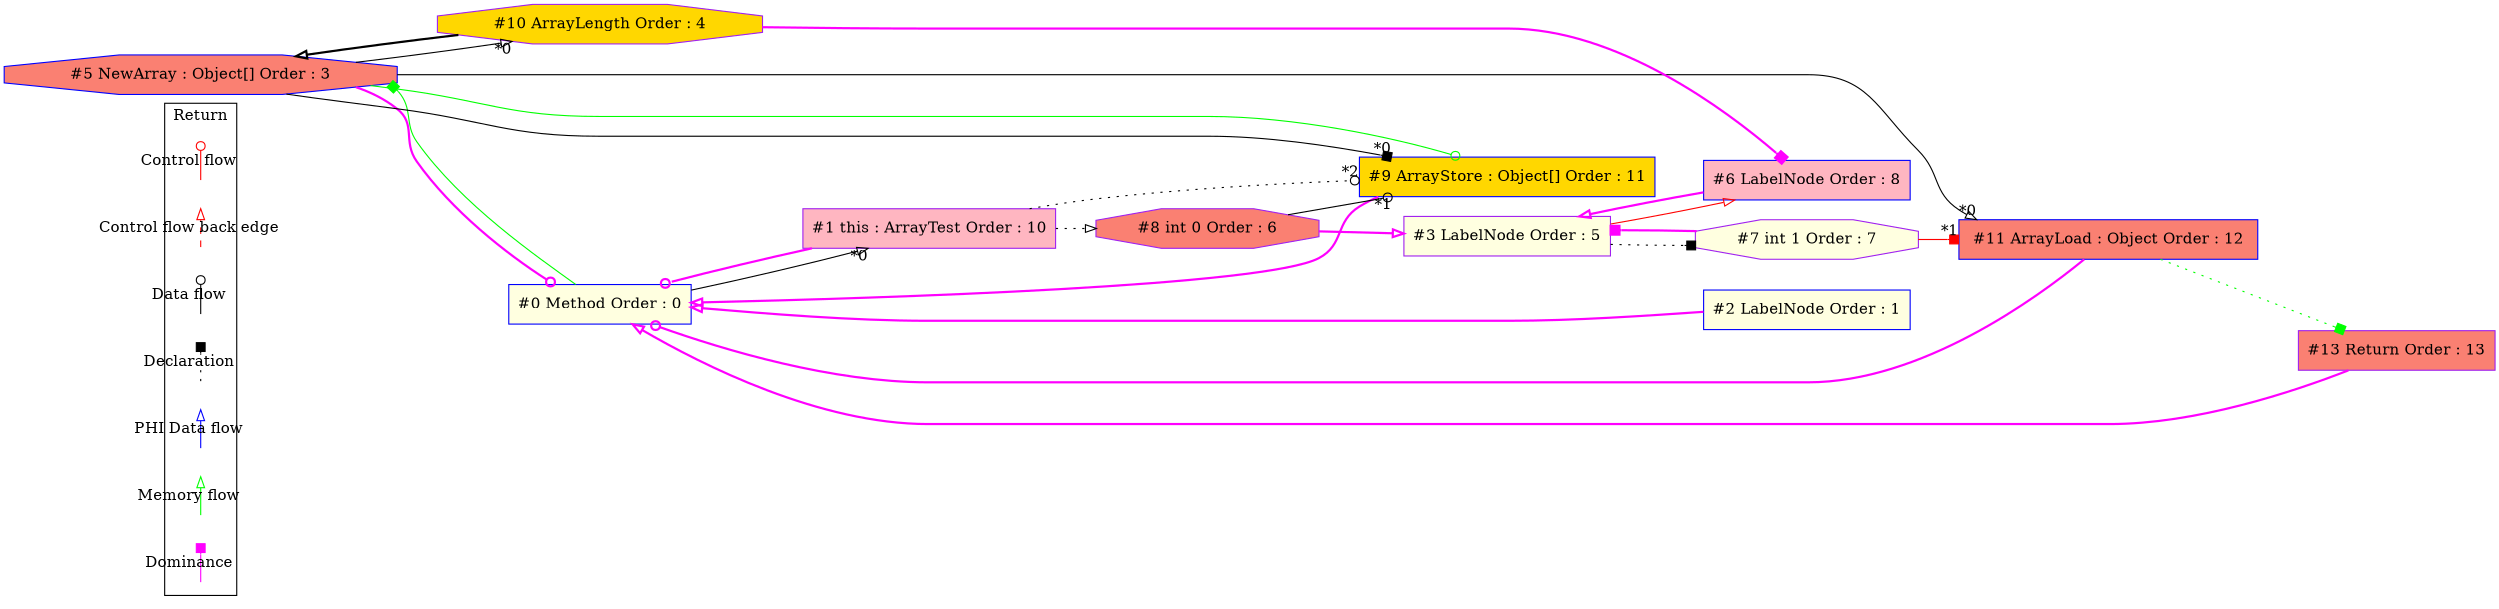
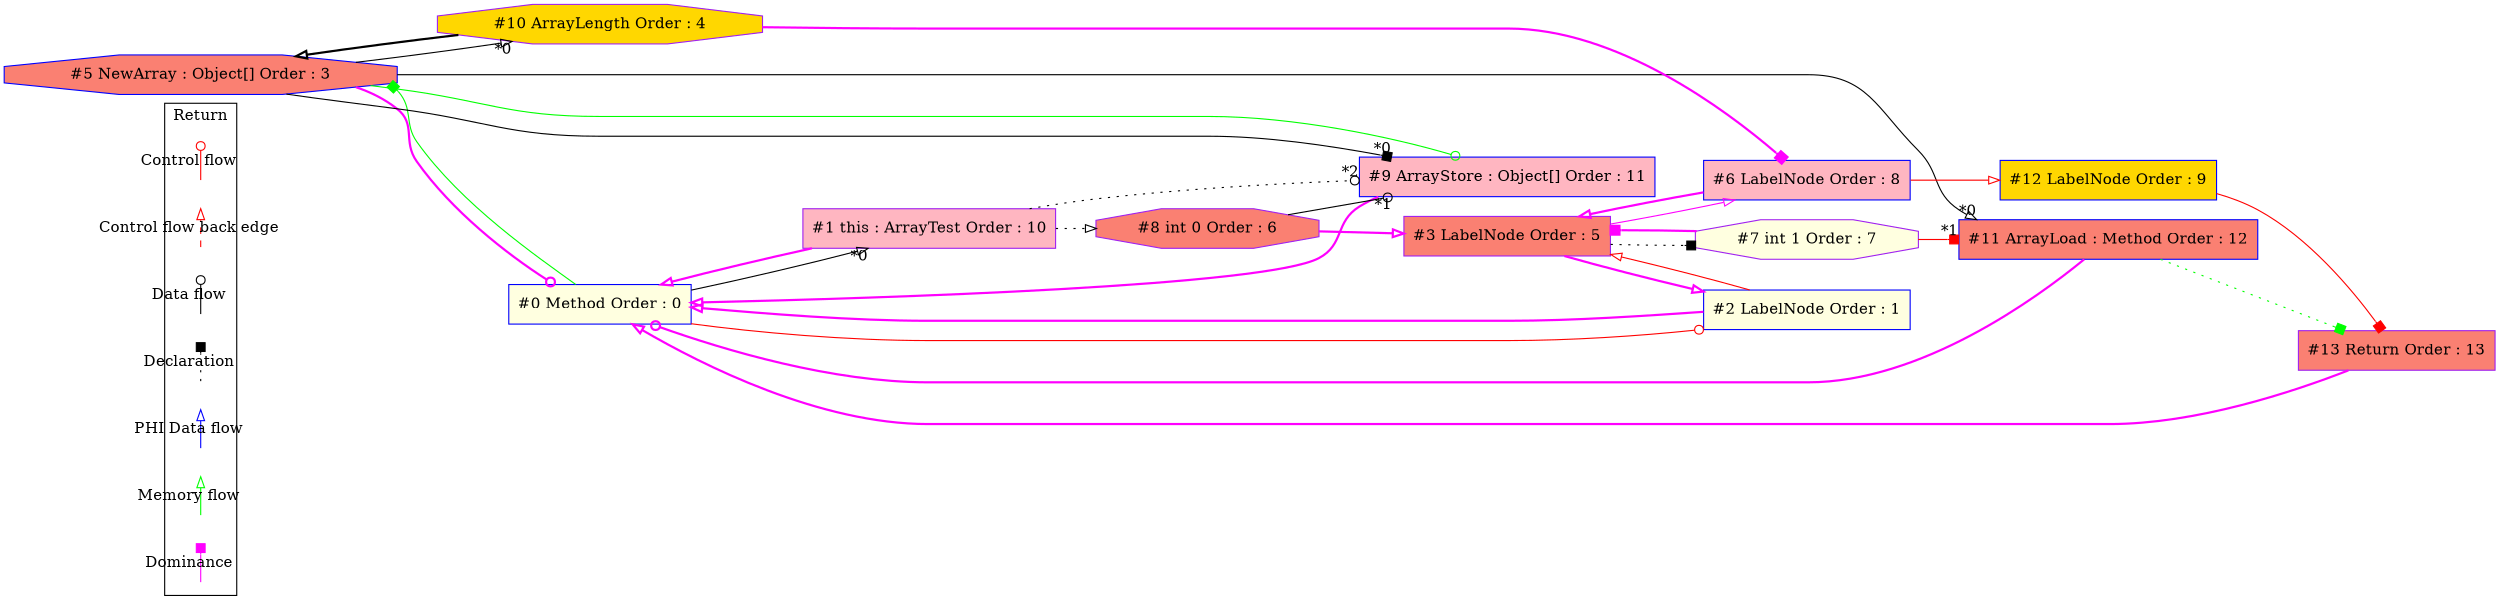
(1507, 177) -> (1507, 177)
none -> (2108, 180)
(1667, 214) -> (1667, 214)
(1507, 236) -> (1507, 236)
(2108, 239) -> (2108, 239)
(742, 264) -> (742, 264)
none -> (1628, 273)
none -> (1686, 273)
none -> (1193, 341)
